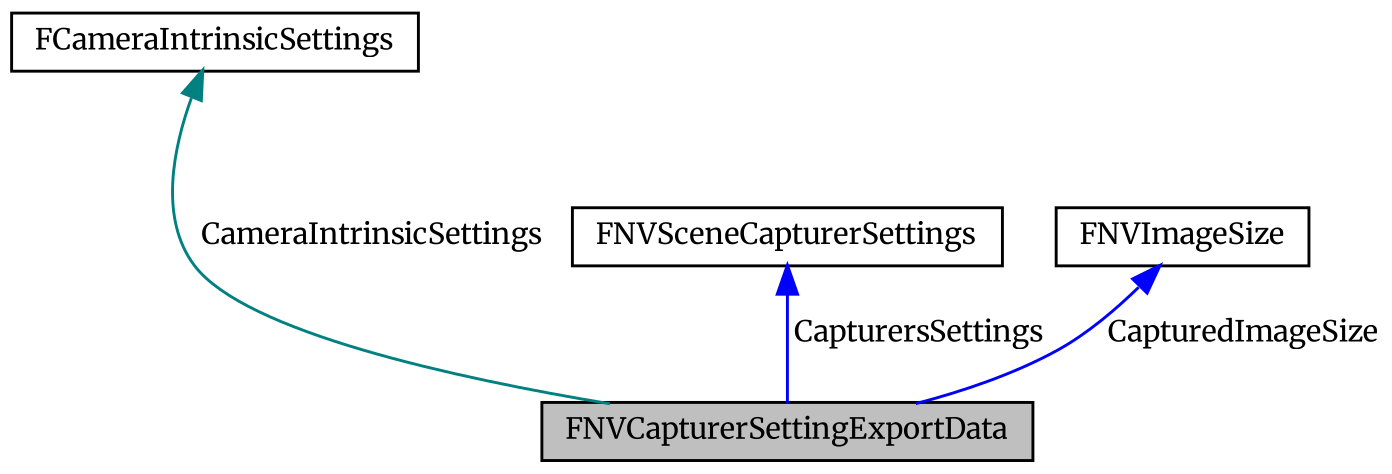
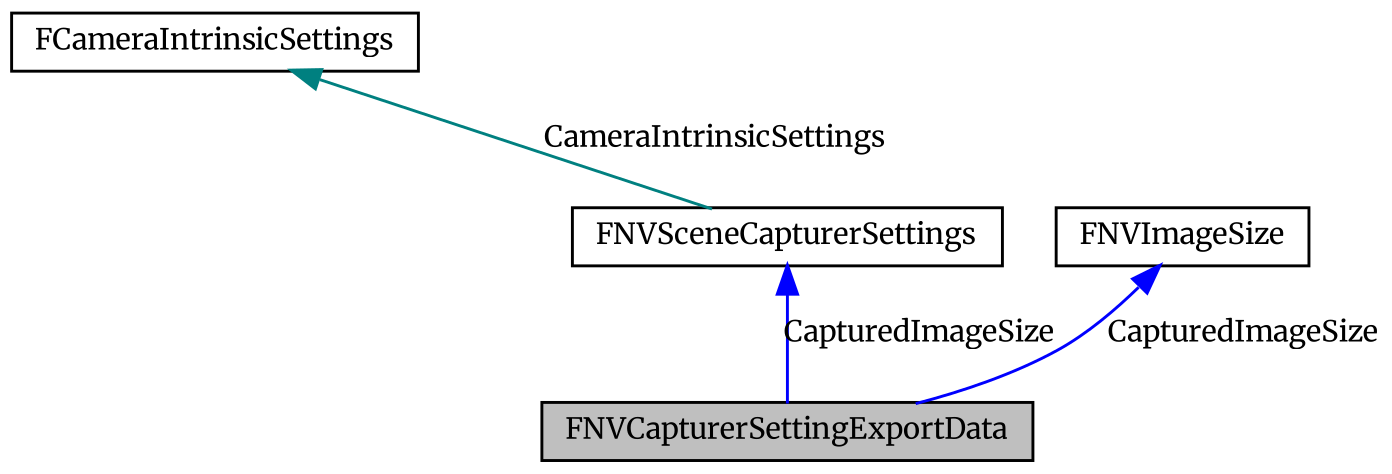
(310, 333) -> (516, 144)
(917, 334) -> (917, 334)
